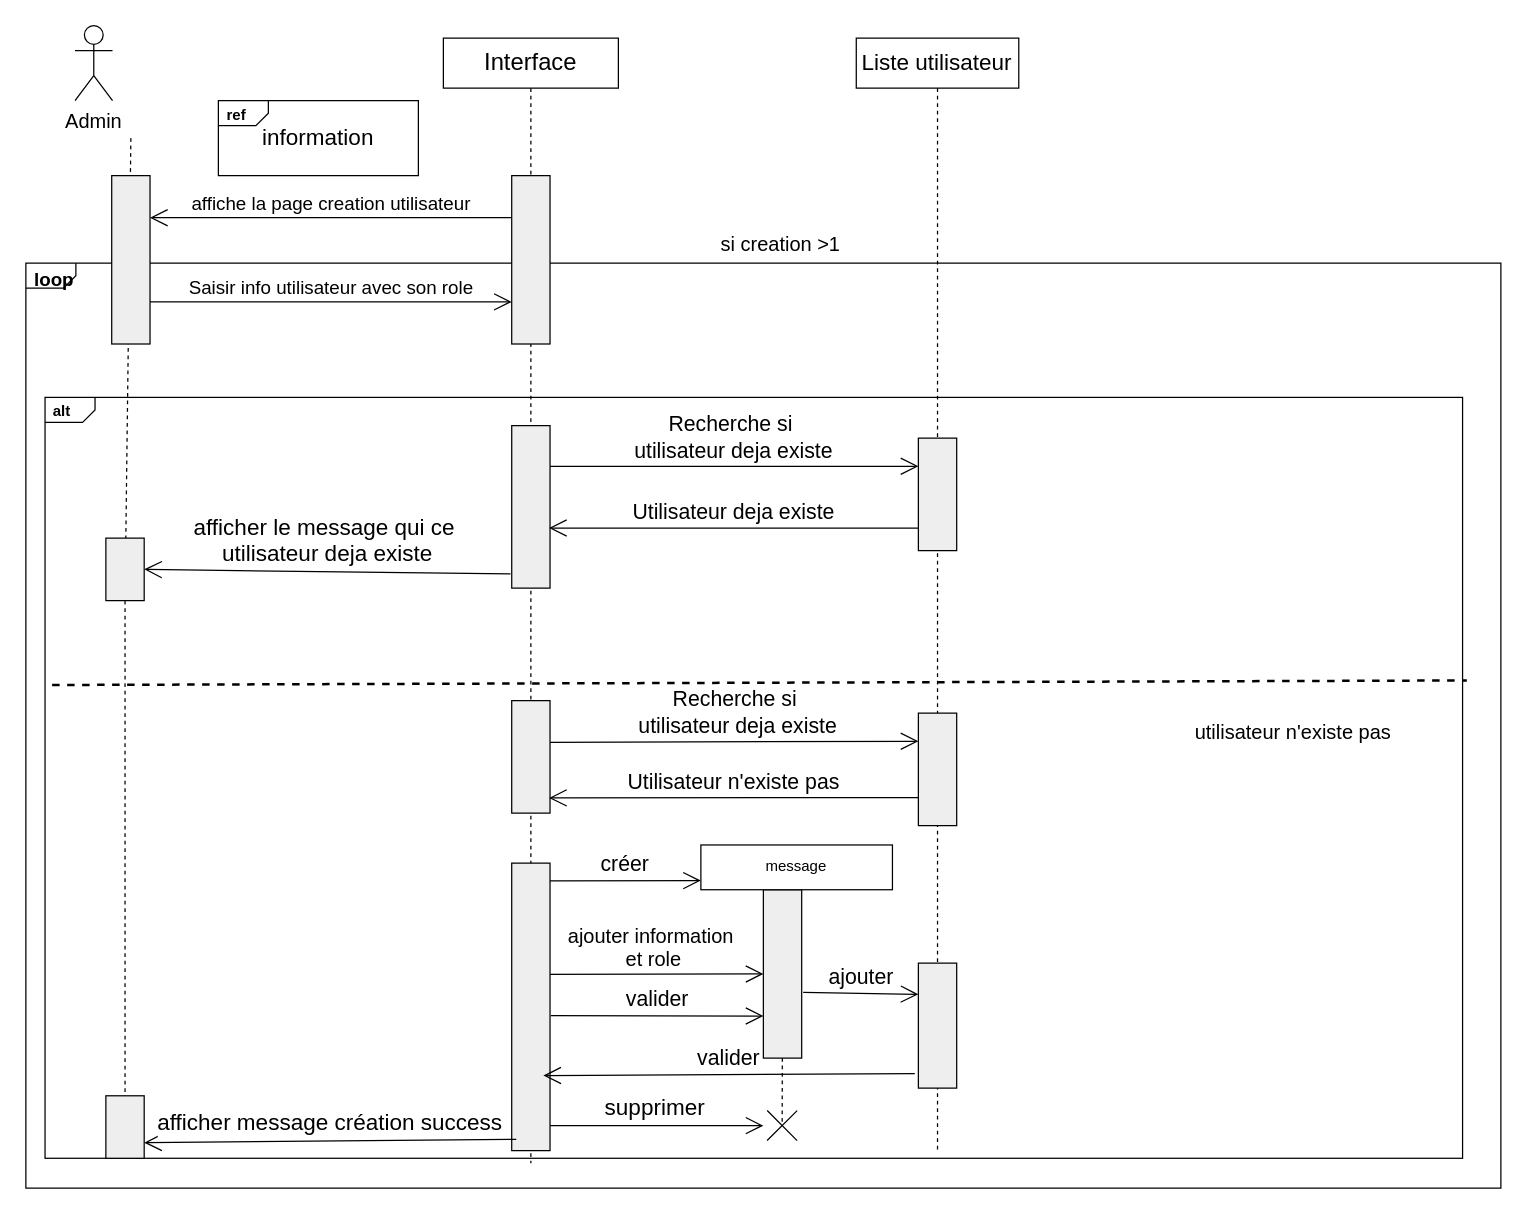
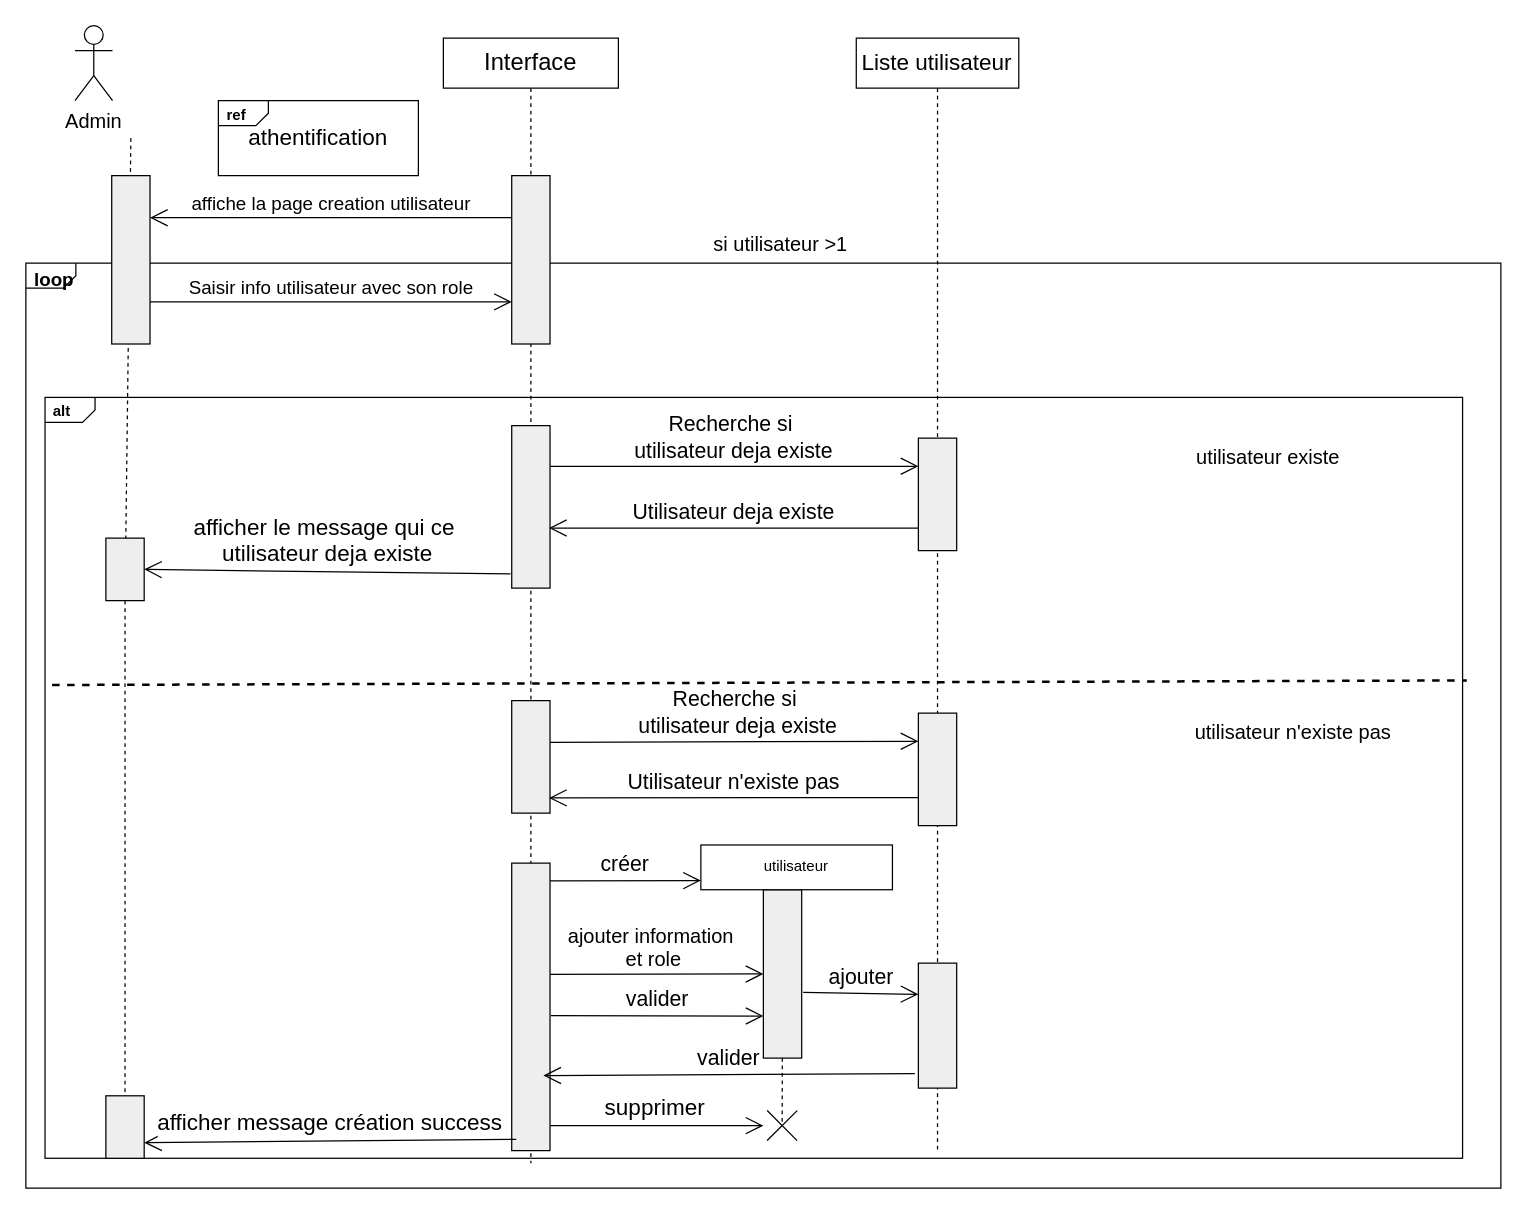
(318, 138) -> (318, 138)
(781, 244) -> (781, 244)
none -> (1268, 457)
(796, 867) -> (796, 867)
